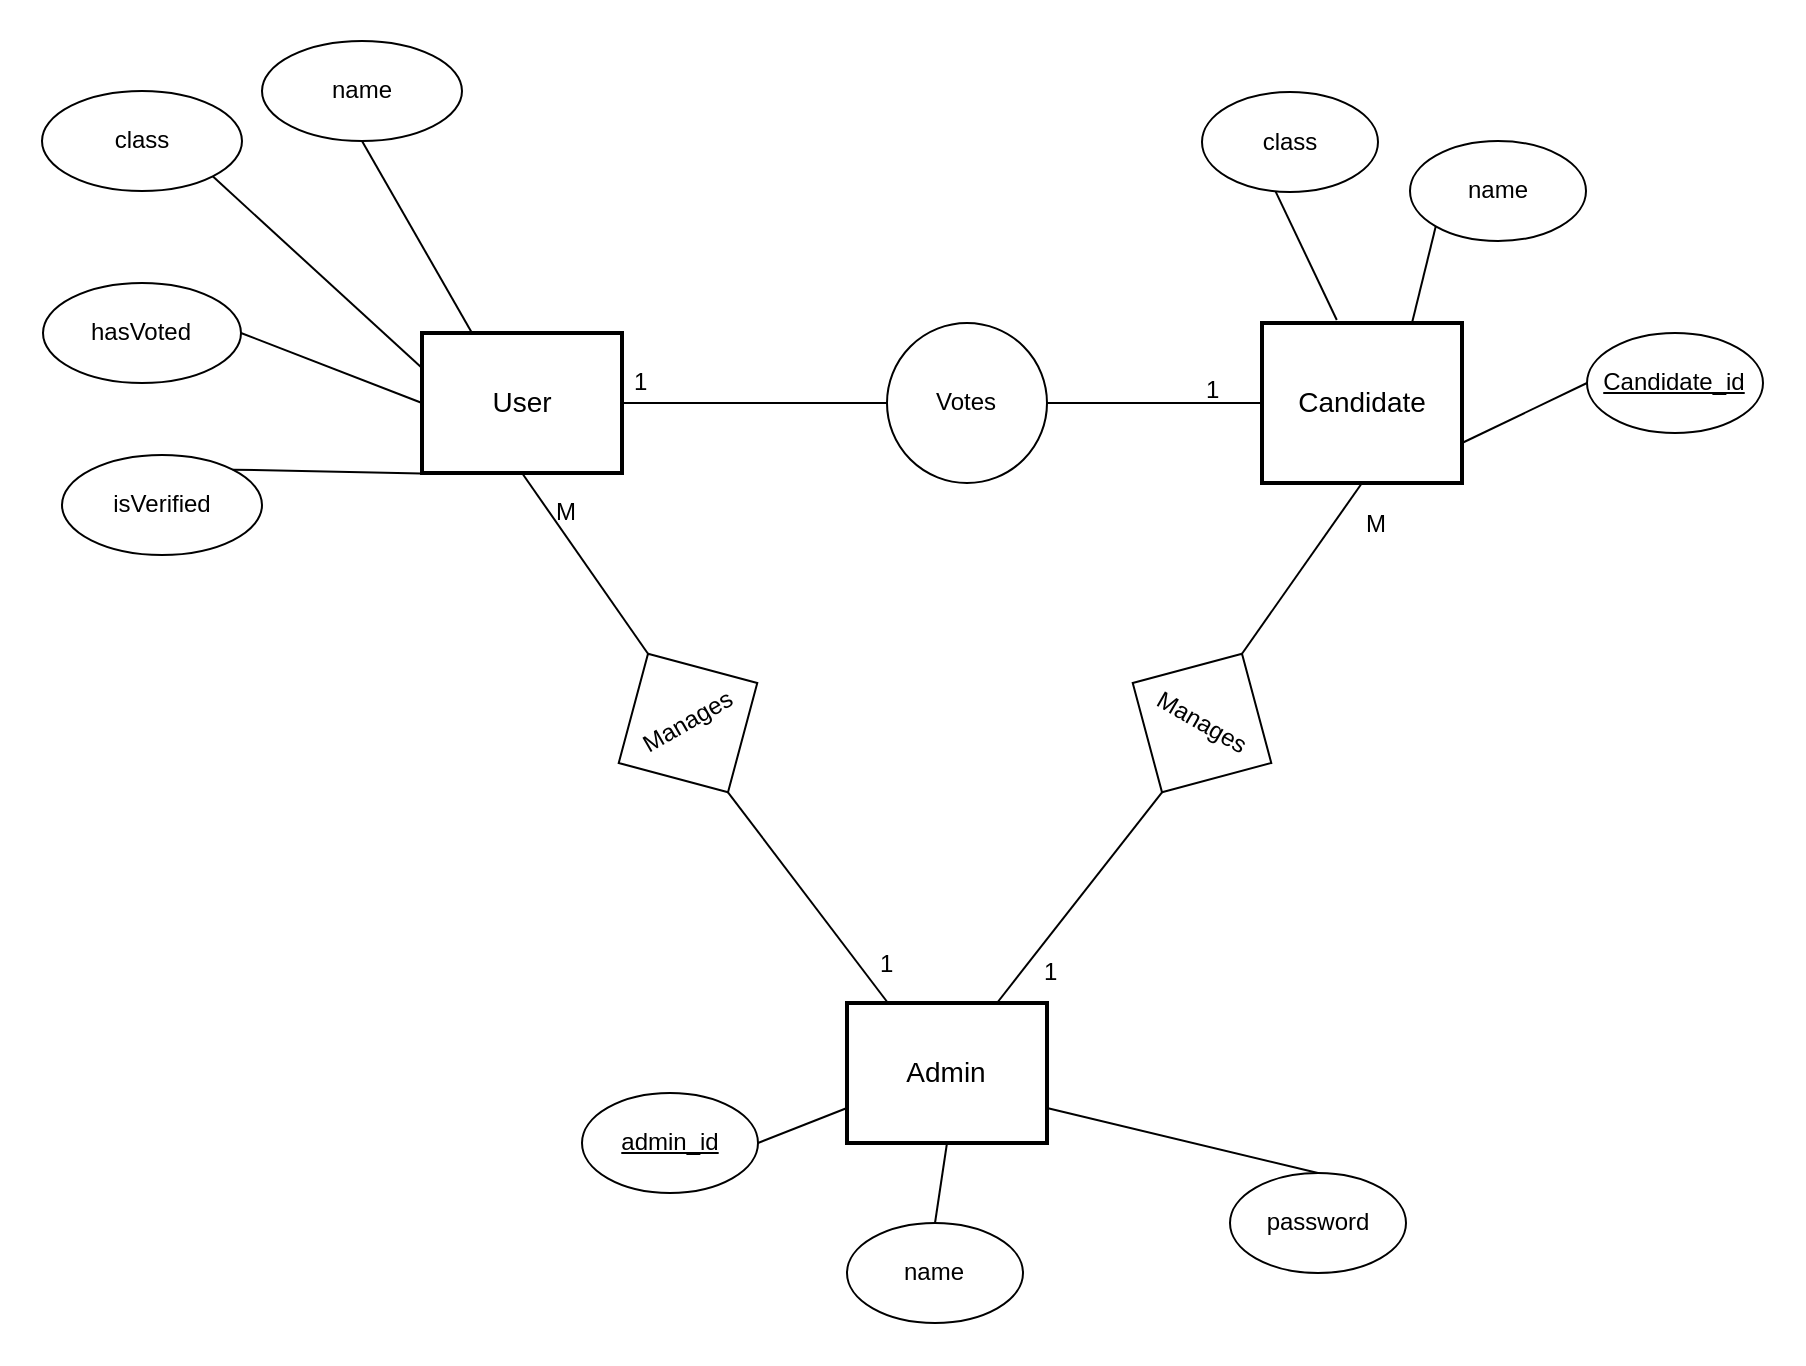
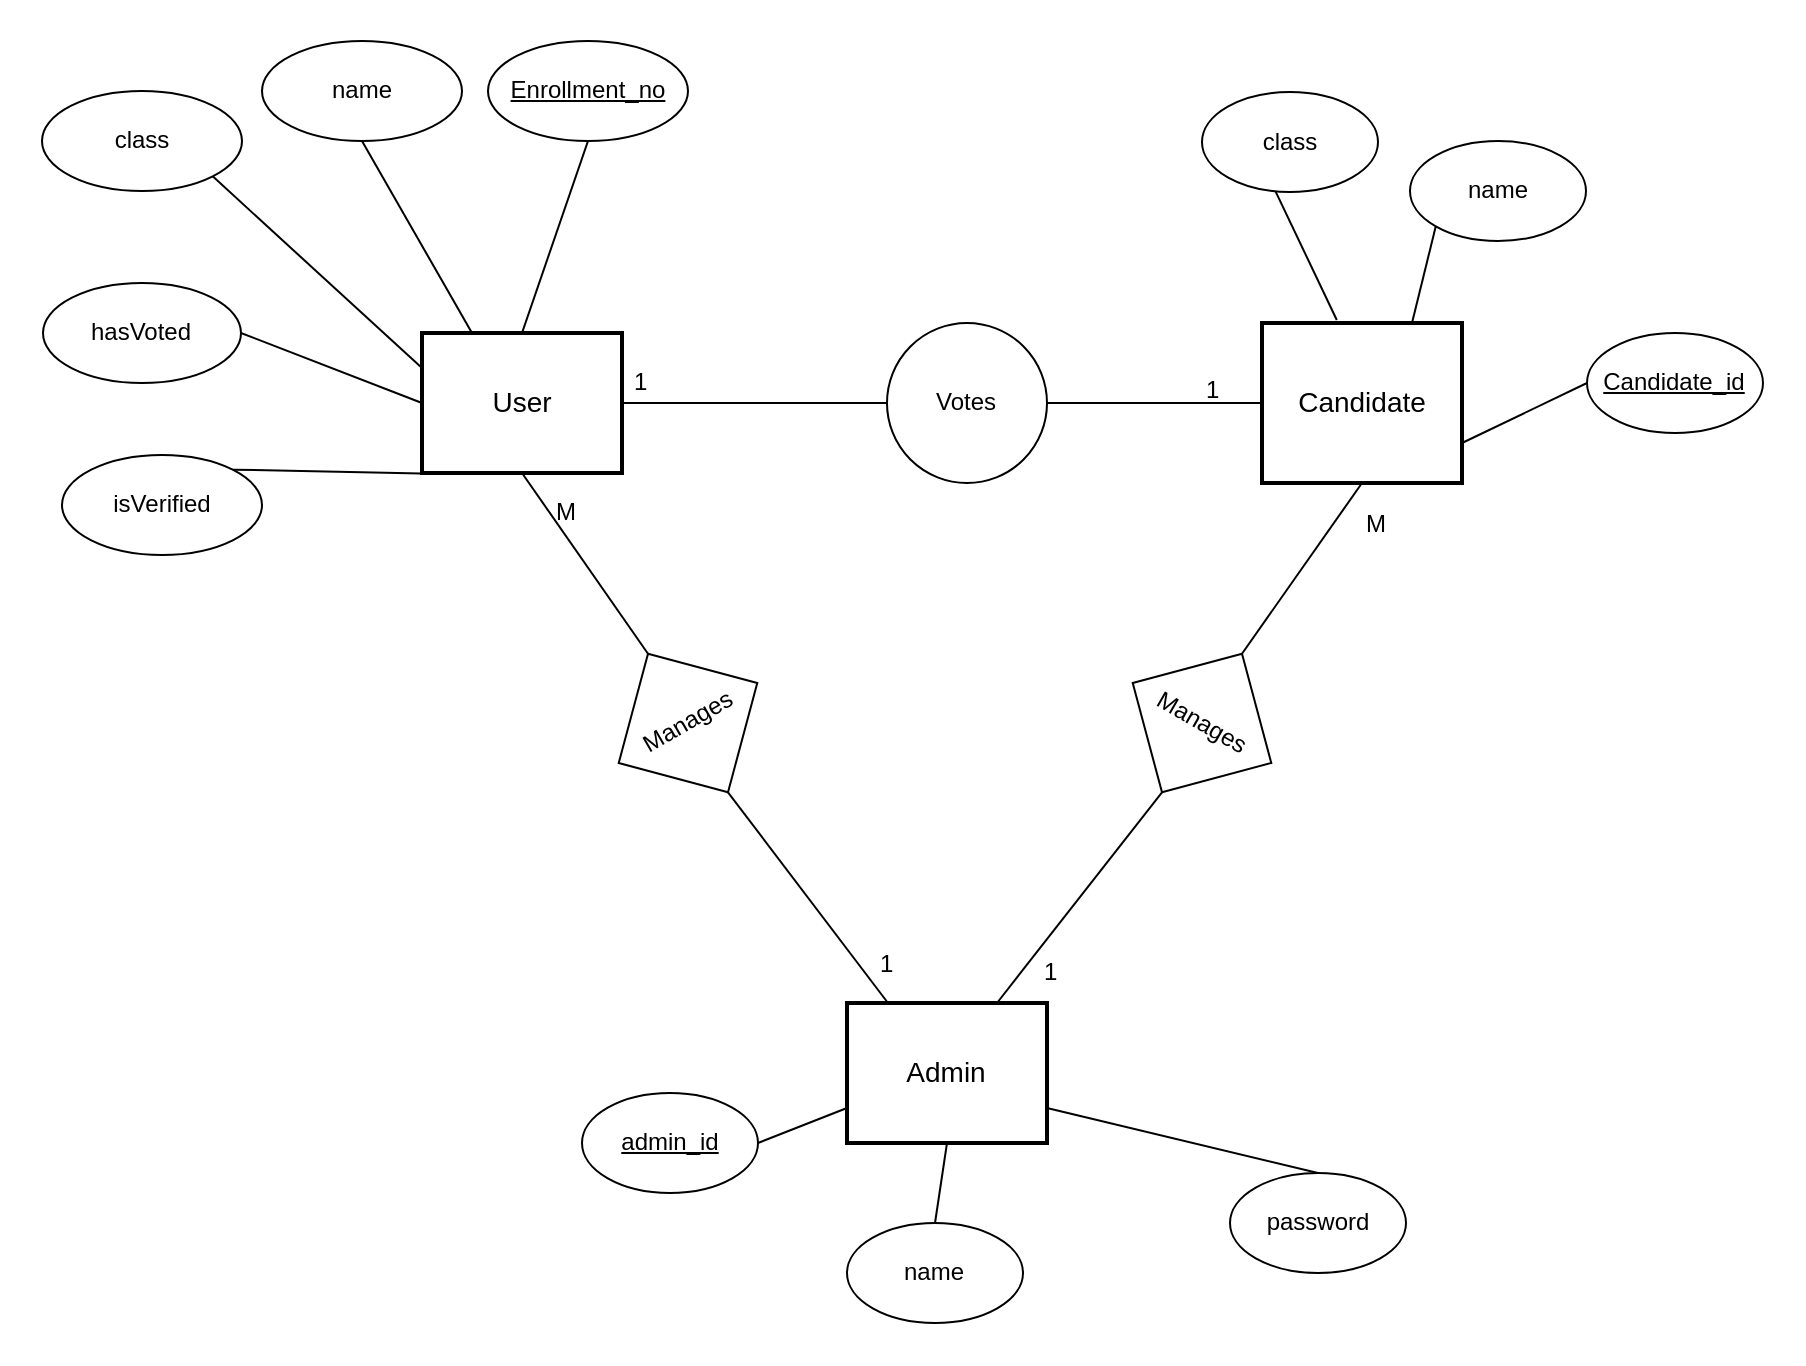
none -> (588, 91)
none -> (555, 237)
